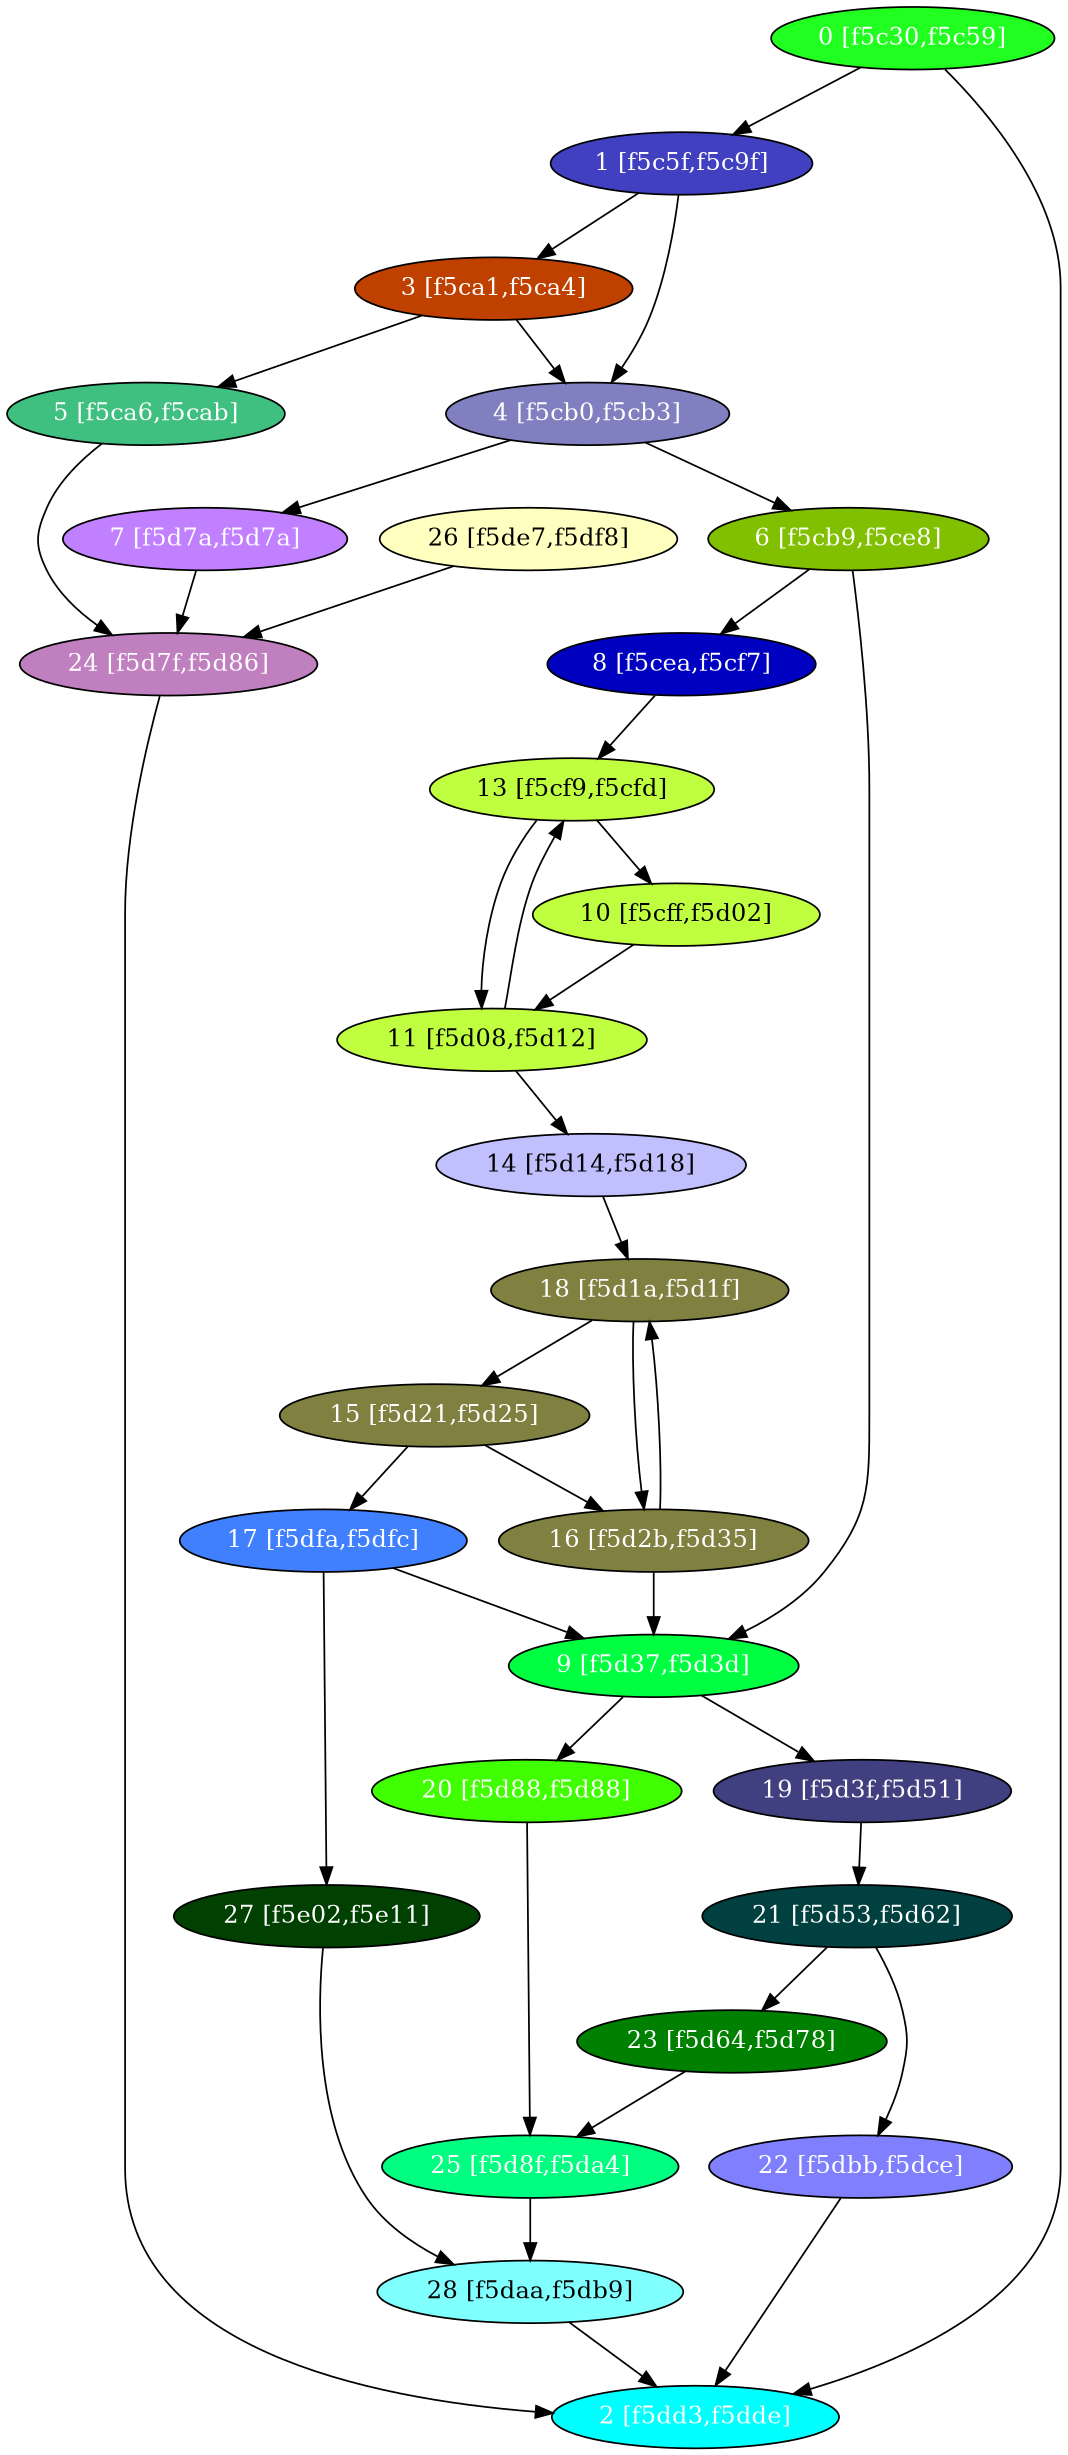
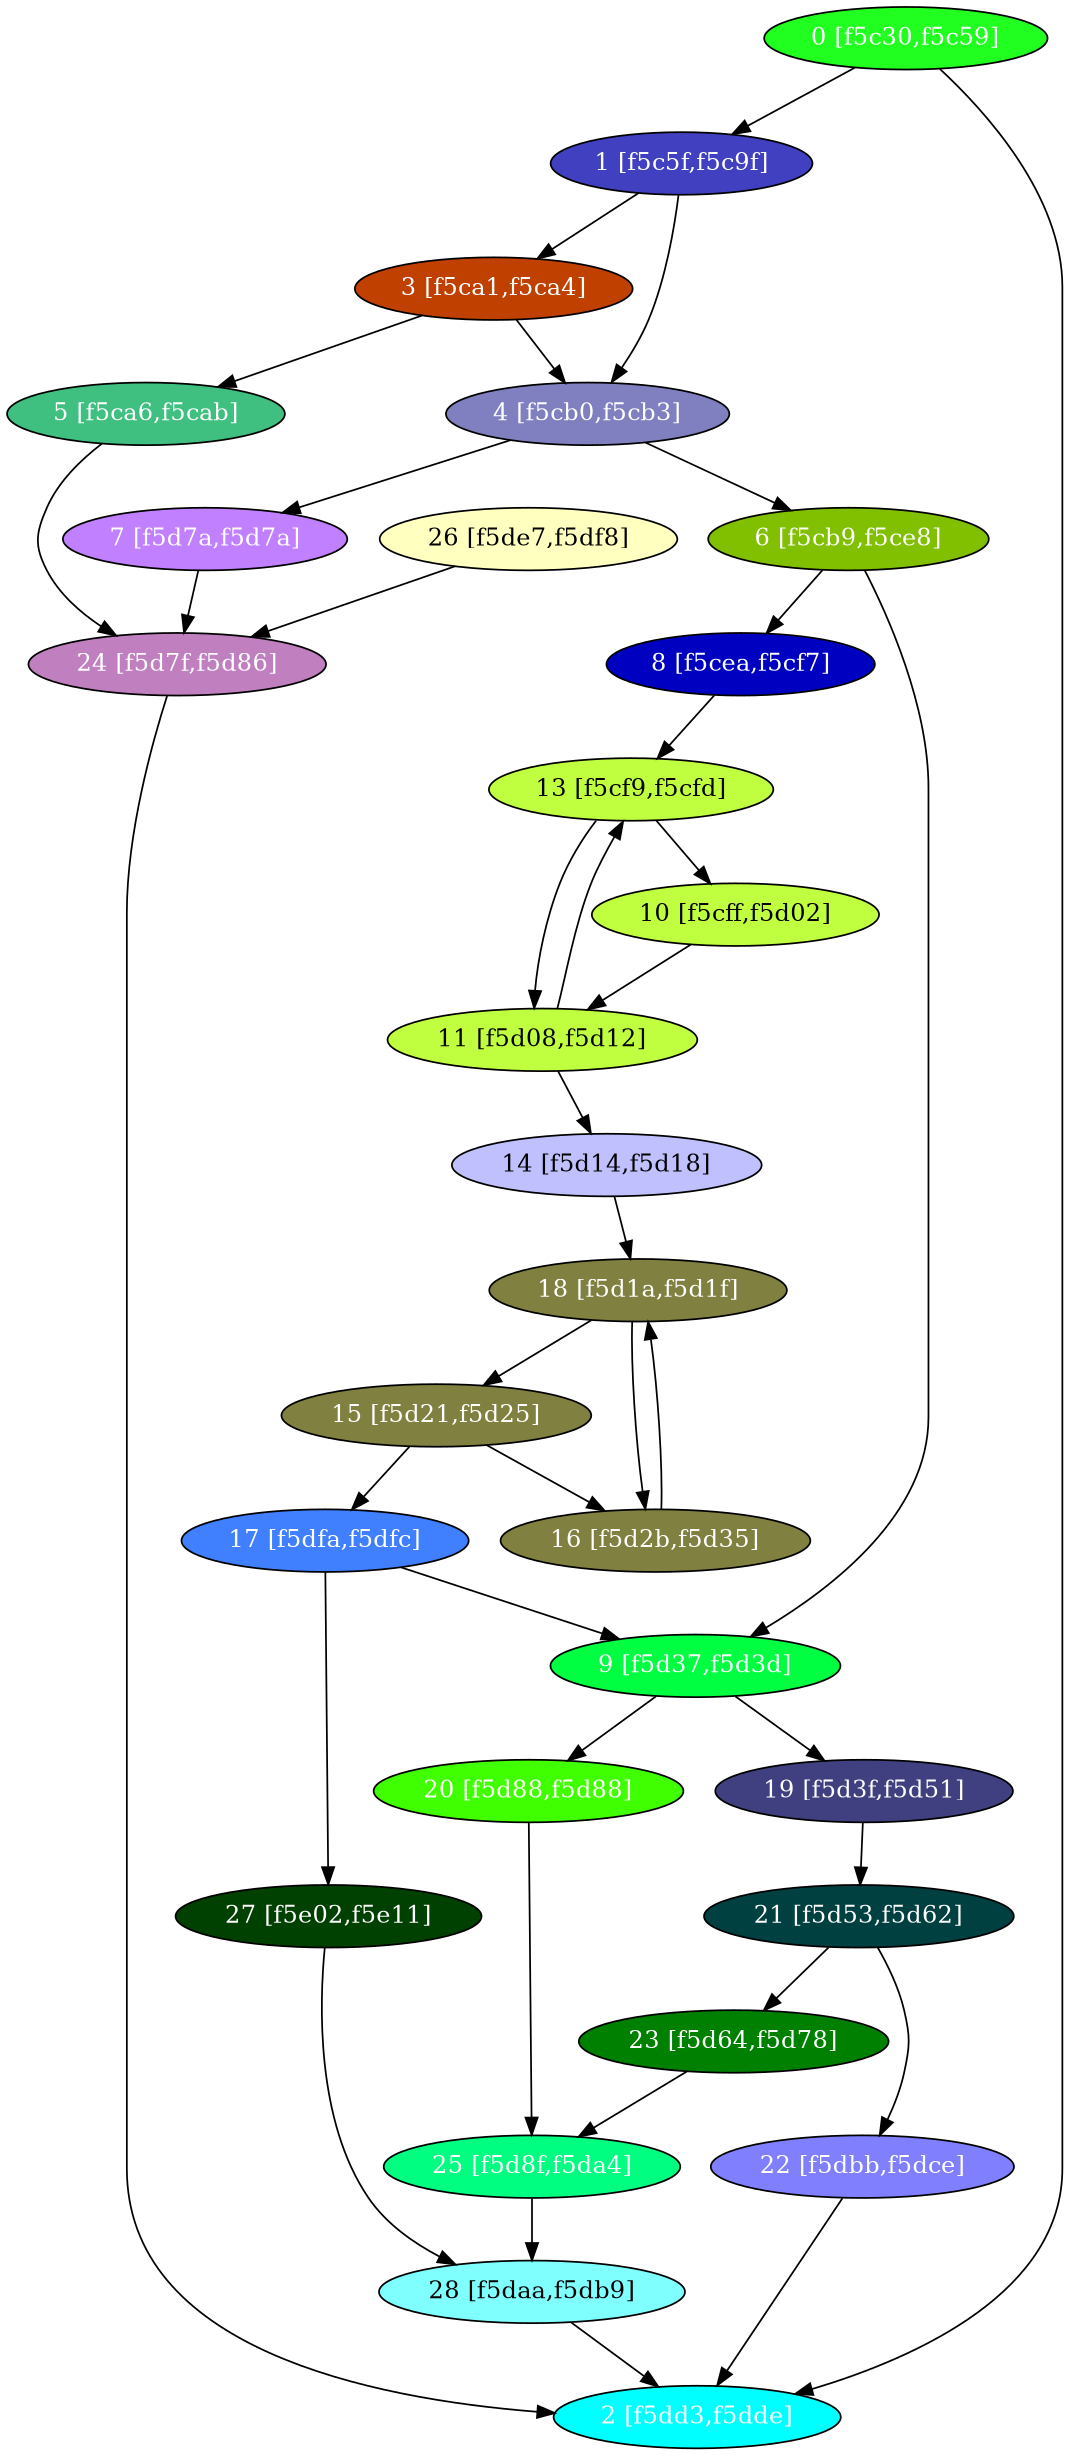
(654, 1595) -> none
